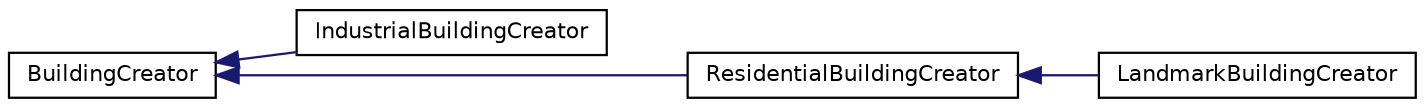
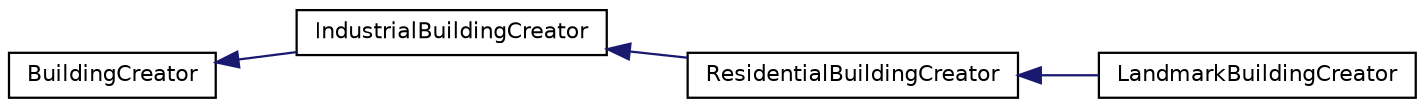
(463, 75) -> (659, 55)
